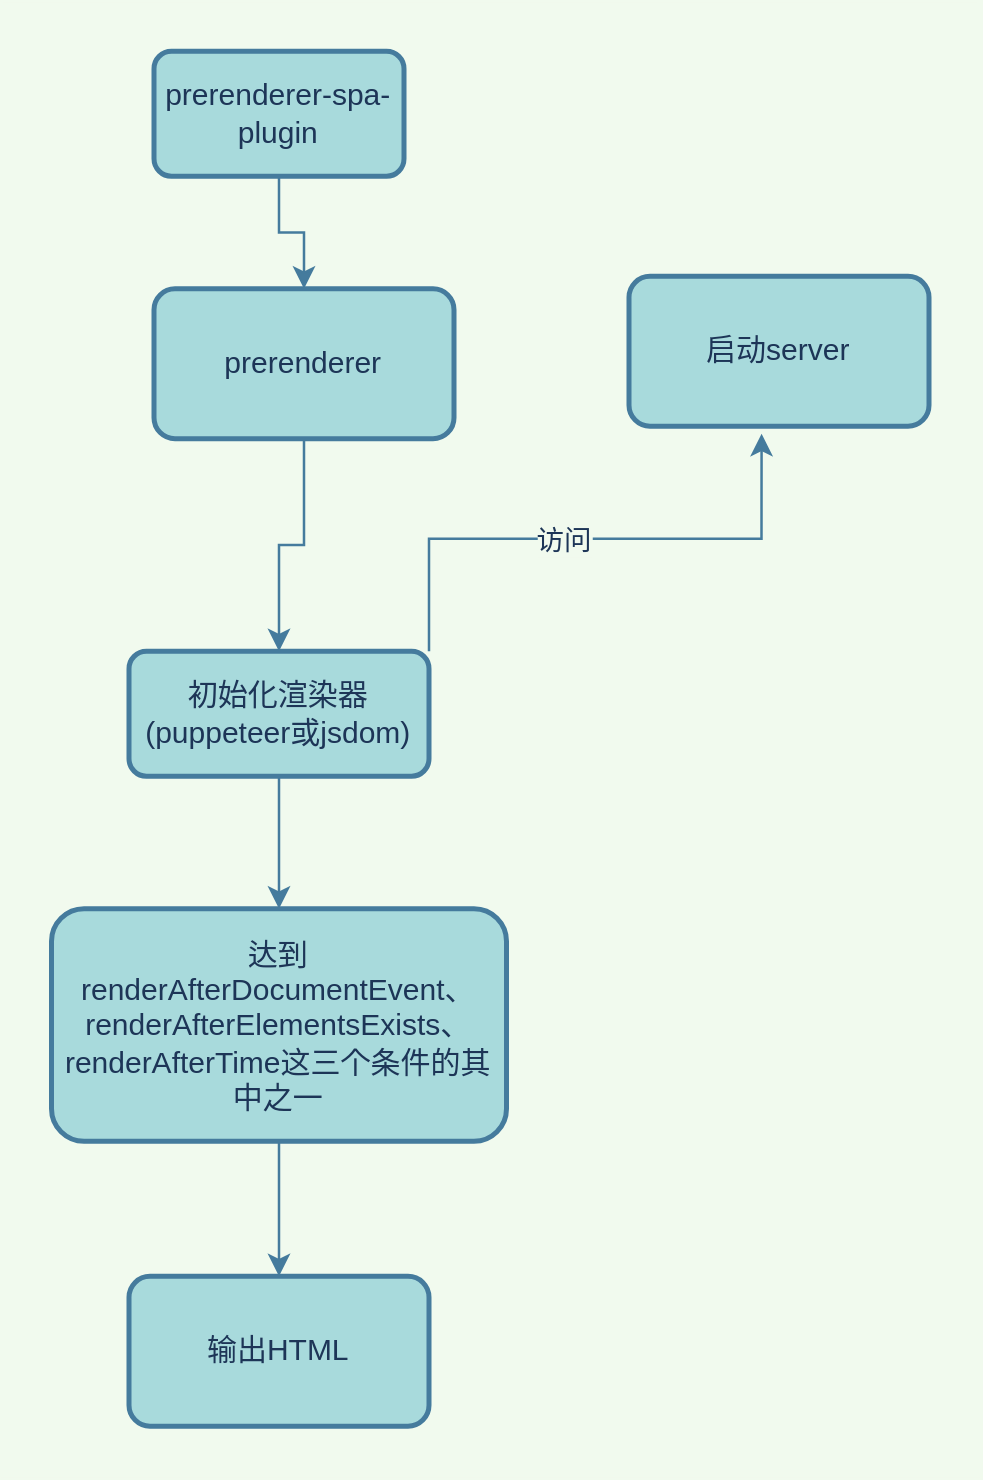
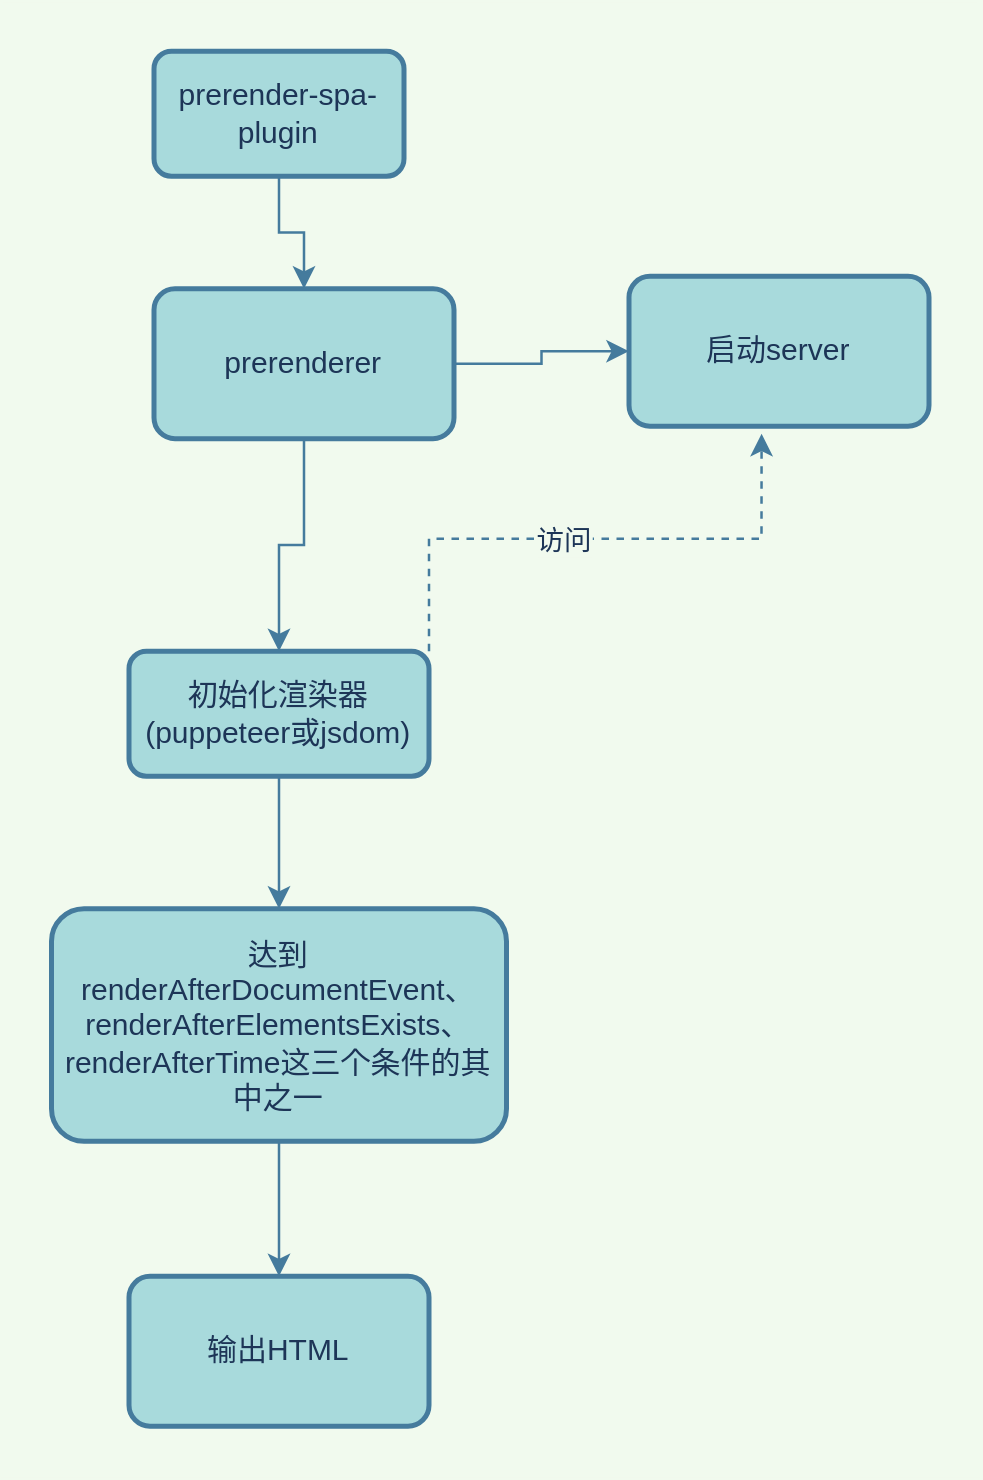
(279, 114) -> (279, 114)
none -> (539, 364)
(717, 539) -> (717, 539)
